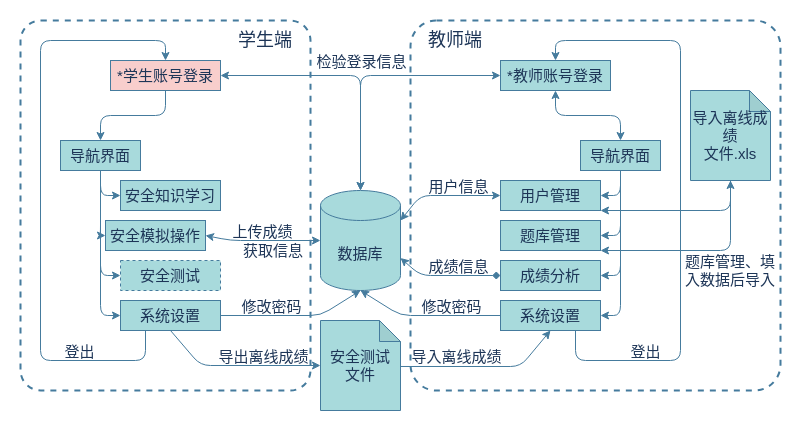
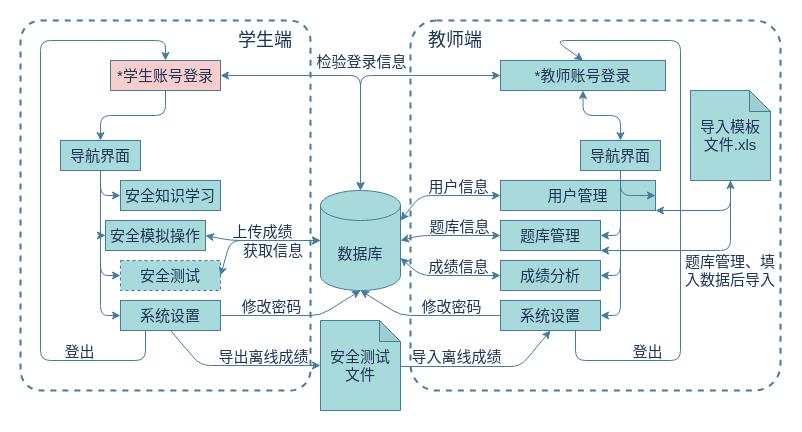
(556, 76) -> (583, 76)
(731, 136) -> (731, 136)
(551, 196) -> (578, 196)
none -> (454, 236)
none -> (226, 257)
(491, 276) -> (492, 276)
